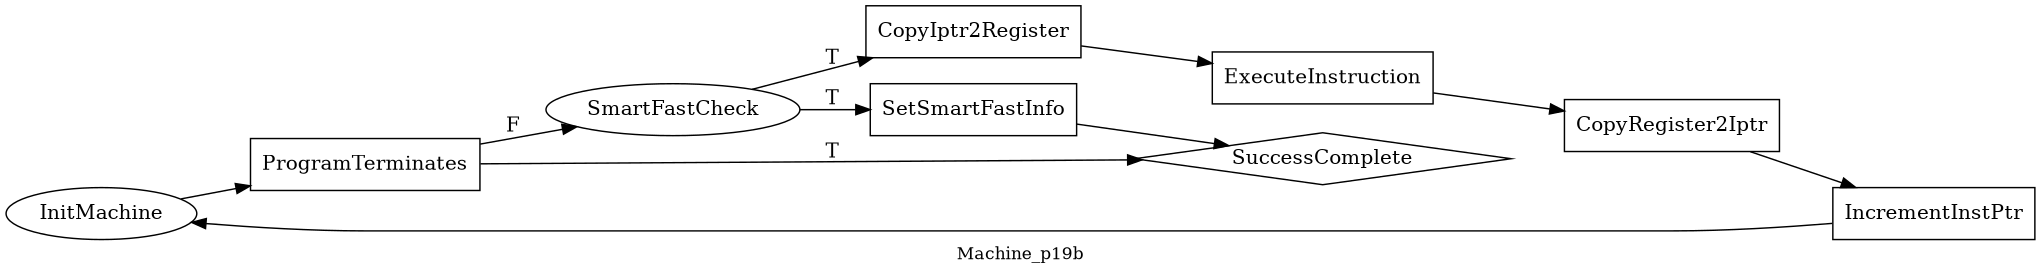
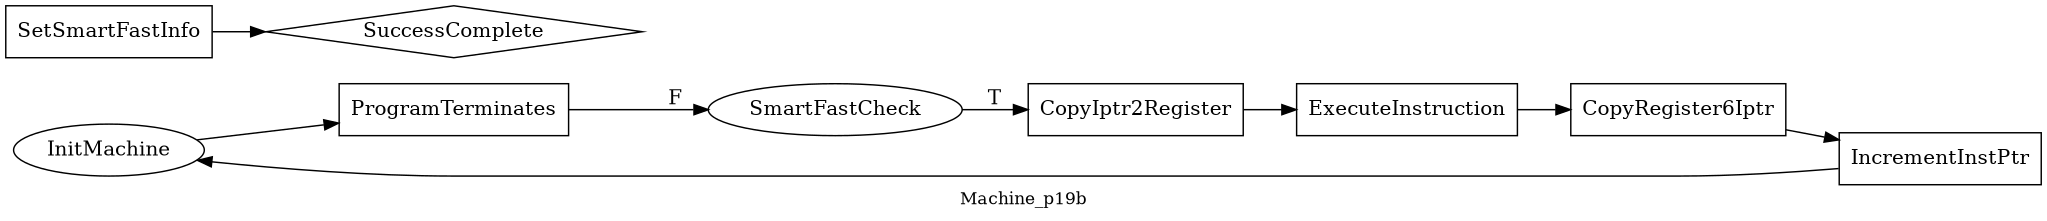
(828, 110) -> none
(1672, 126) -> (1678, 110)
(804, 162) -> none
